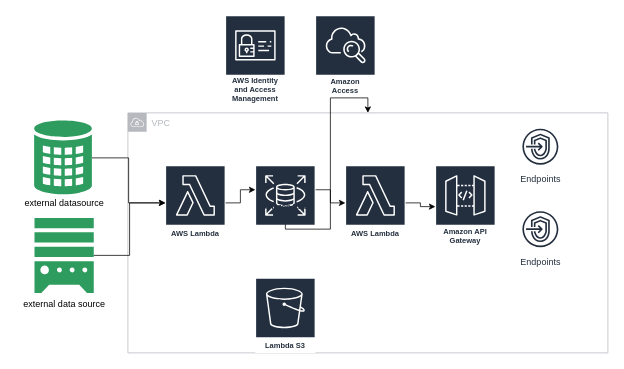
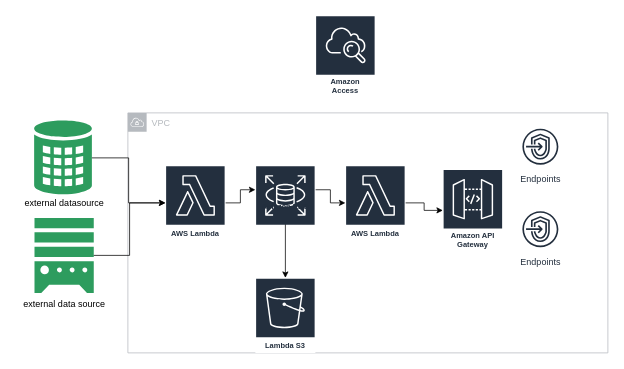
(255, 60) -> none
(330, 142) -> (285, 251)
(465, 207) -> (473, 210)
